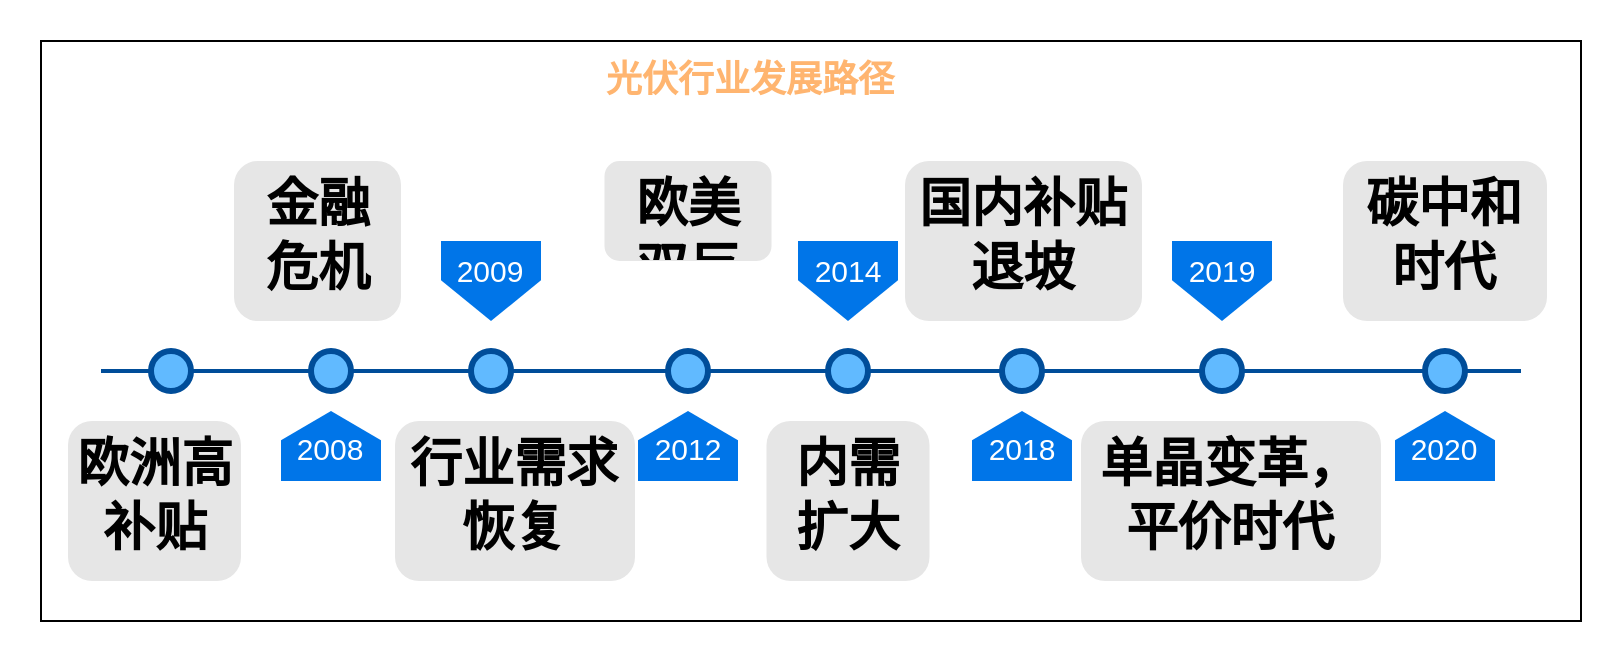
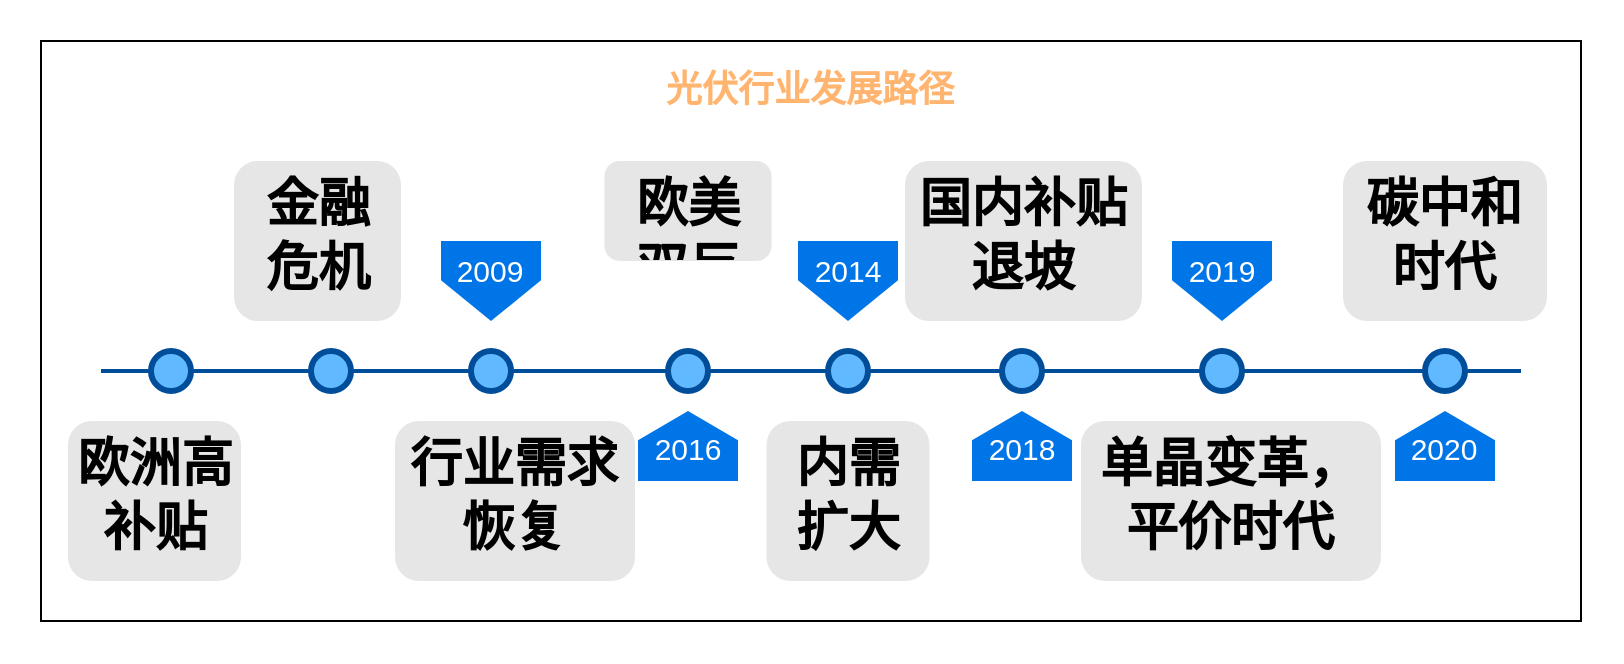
(751, 81) -> (811, 91)
(331, 446) -> none
(689, 449) -> (689, 449)
